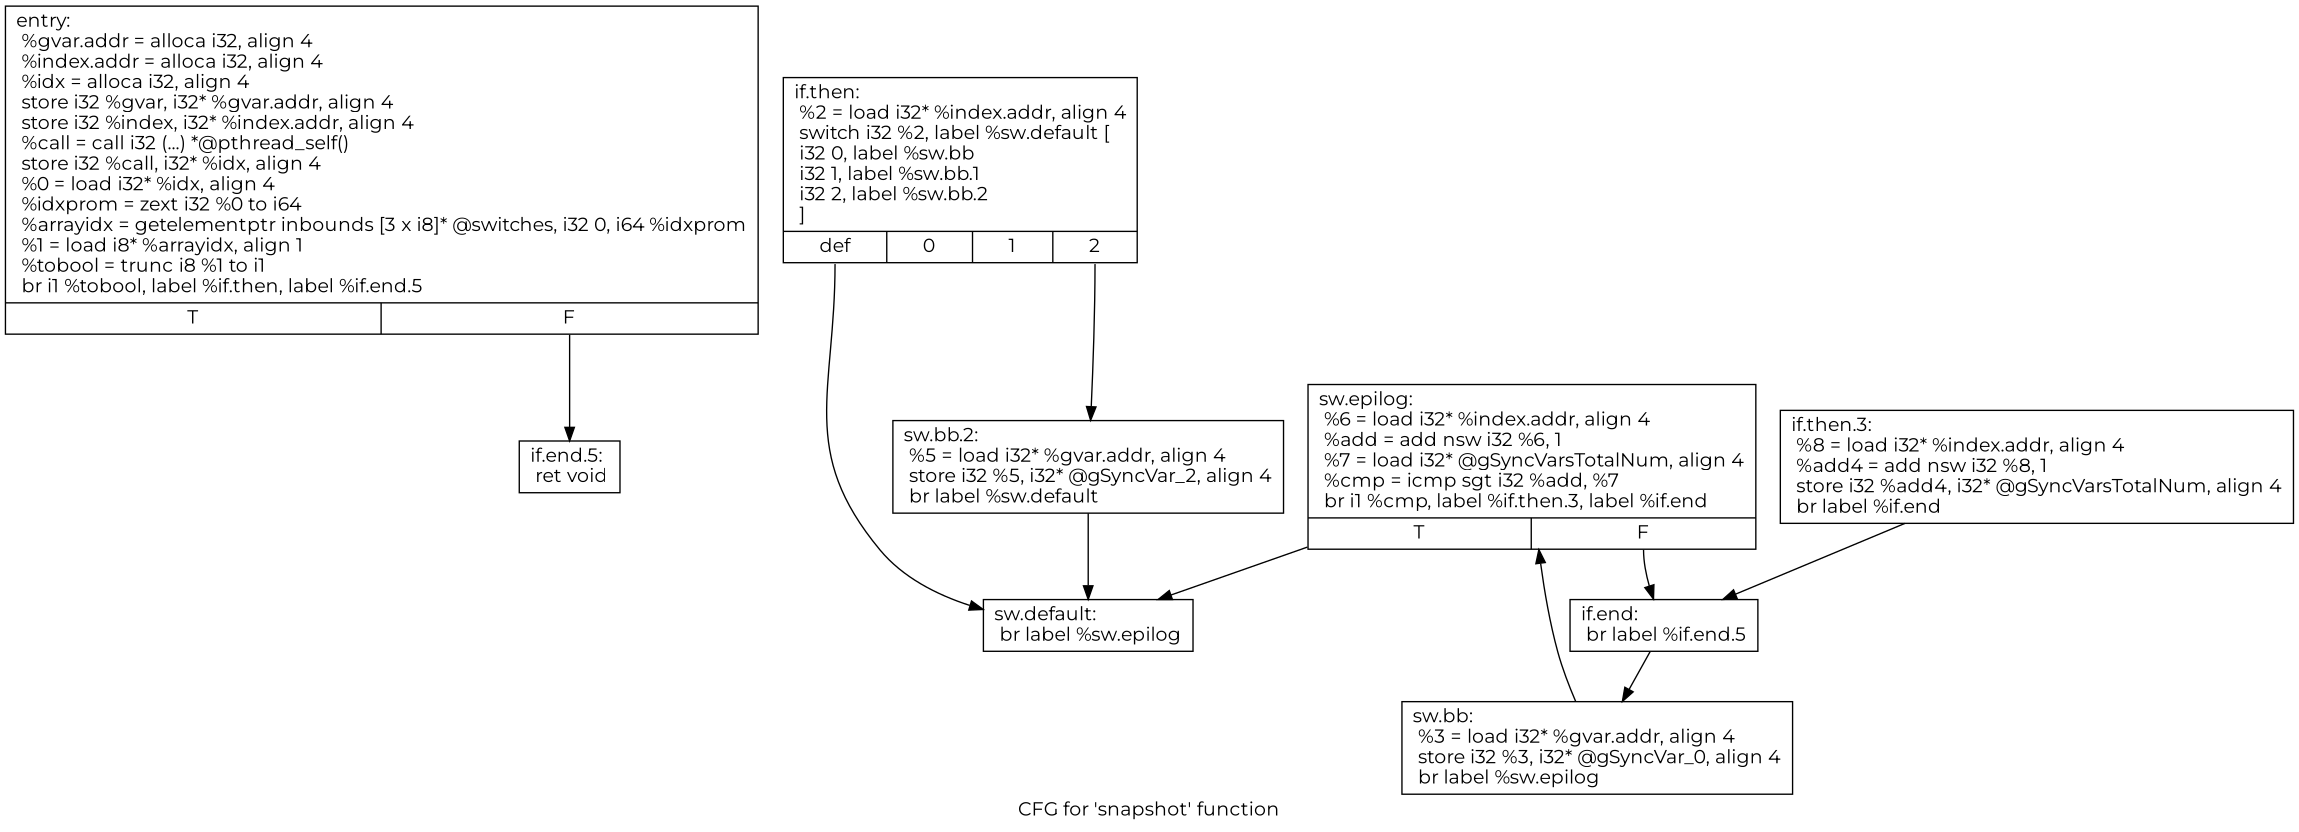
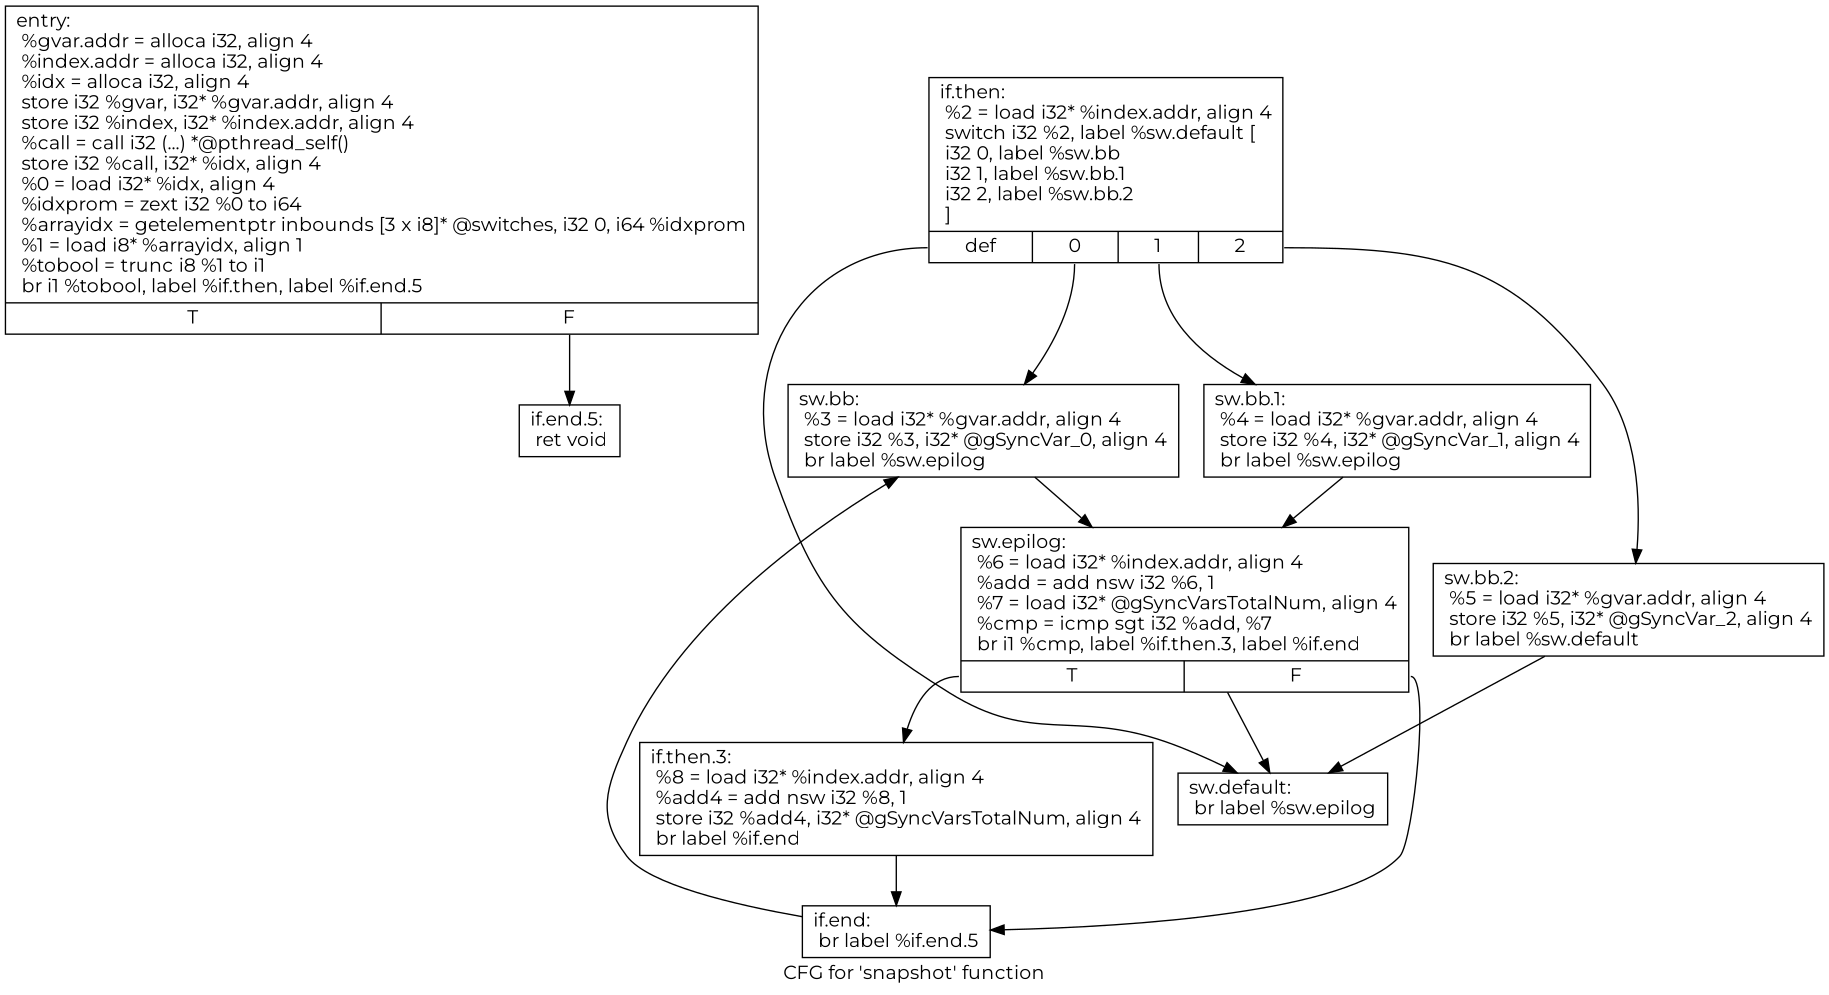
none -> (1062, 322)
none -> (1397, 431)
none -> (925, 694)
